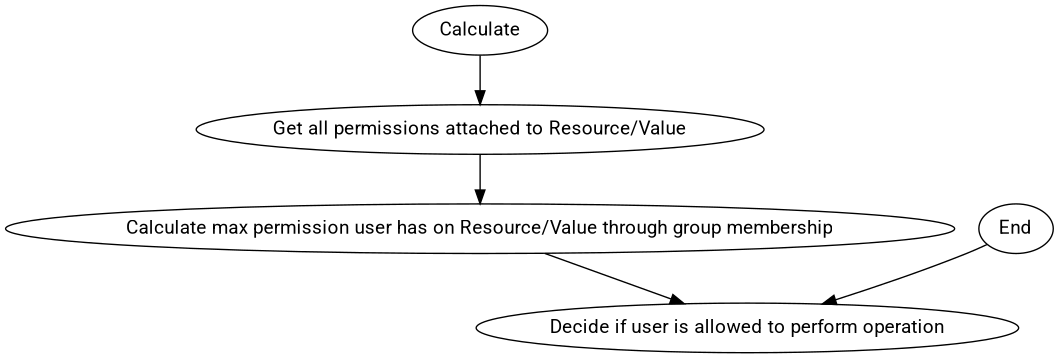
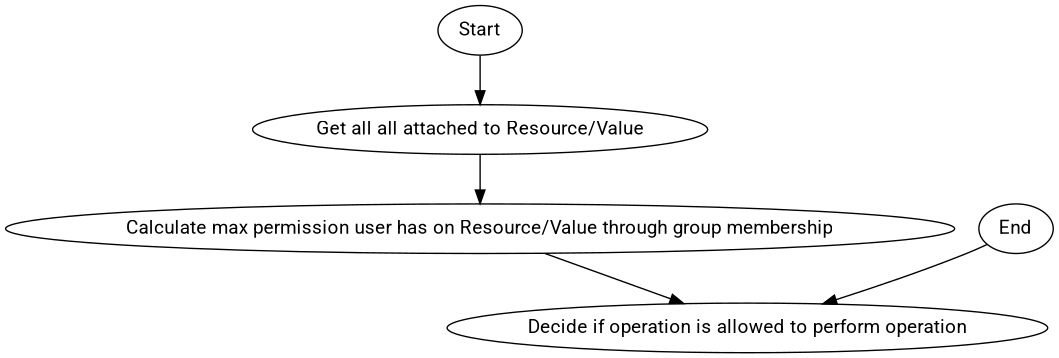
(480, 30) -> (480, 30)
(480, 130) -> (480, 130)
(747, 328) -> (747, 328)
